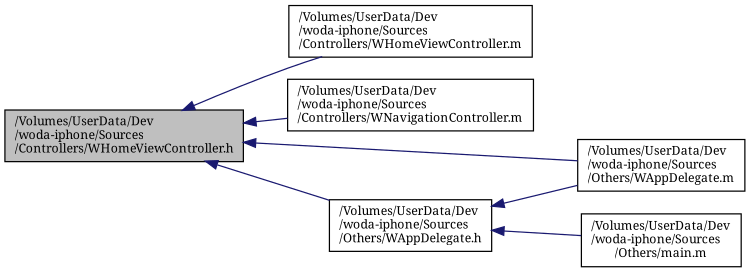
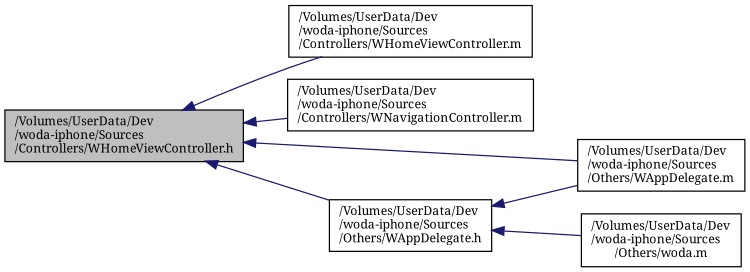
(661, 240) -> (661, 240)
